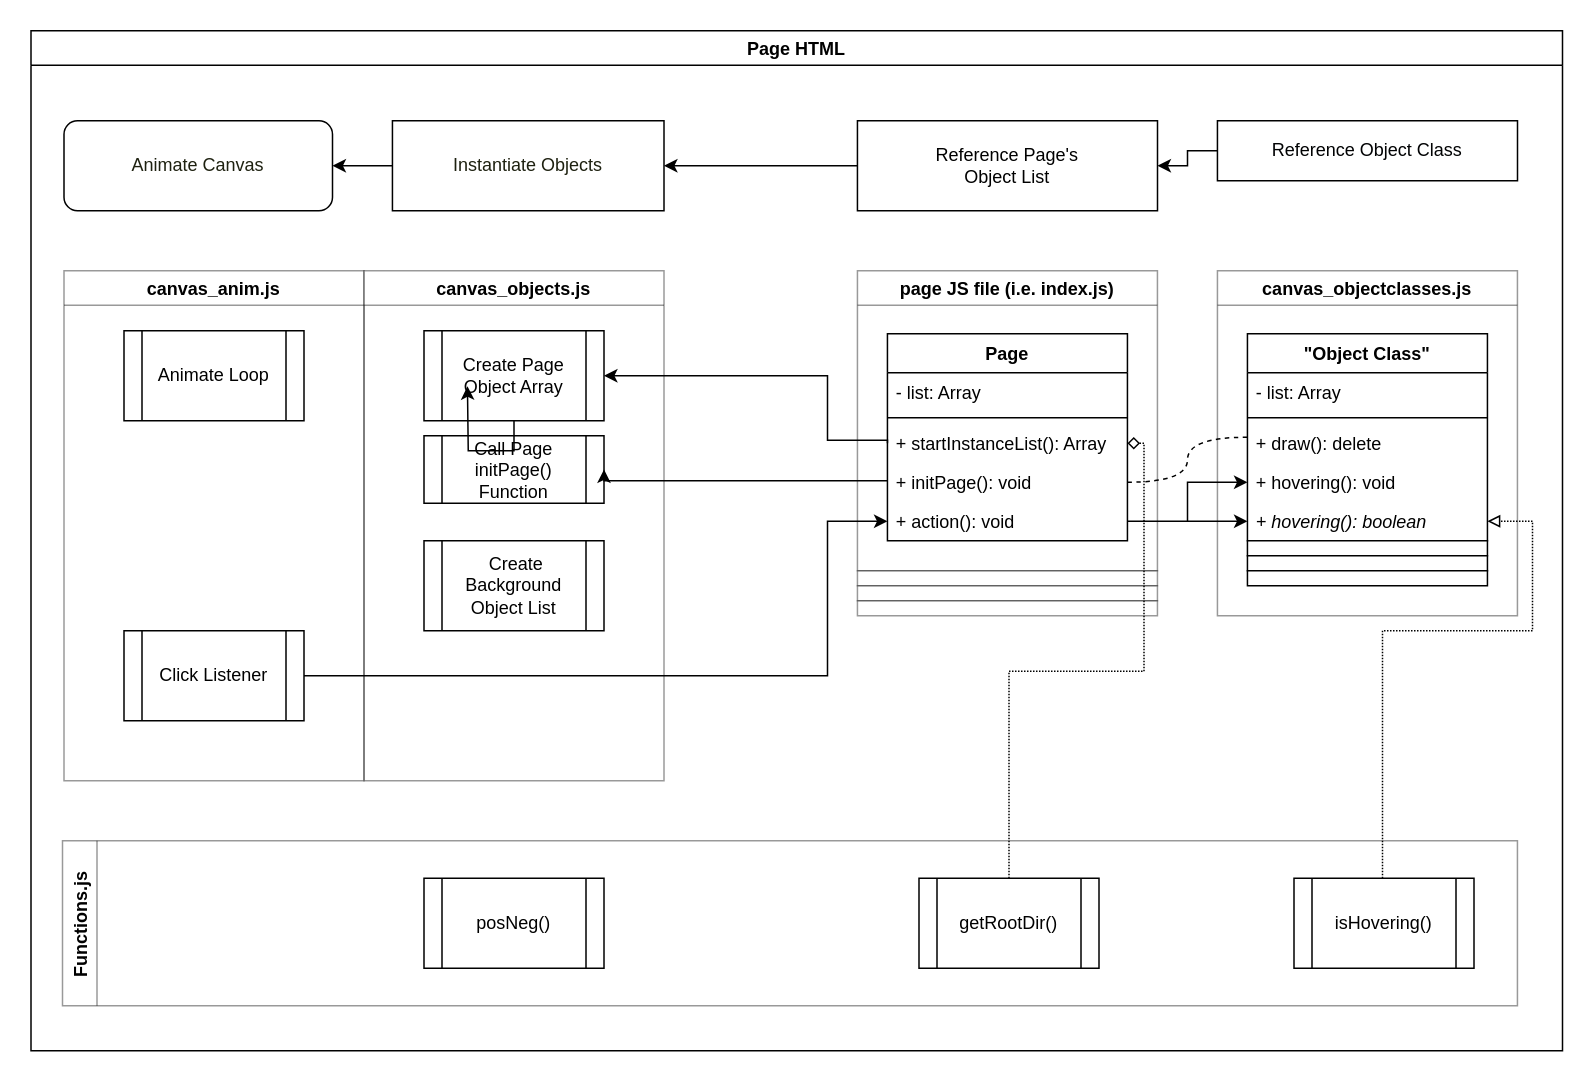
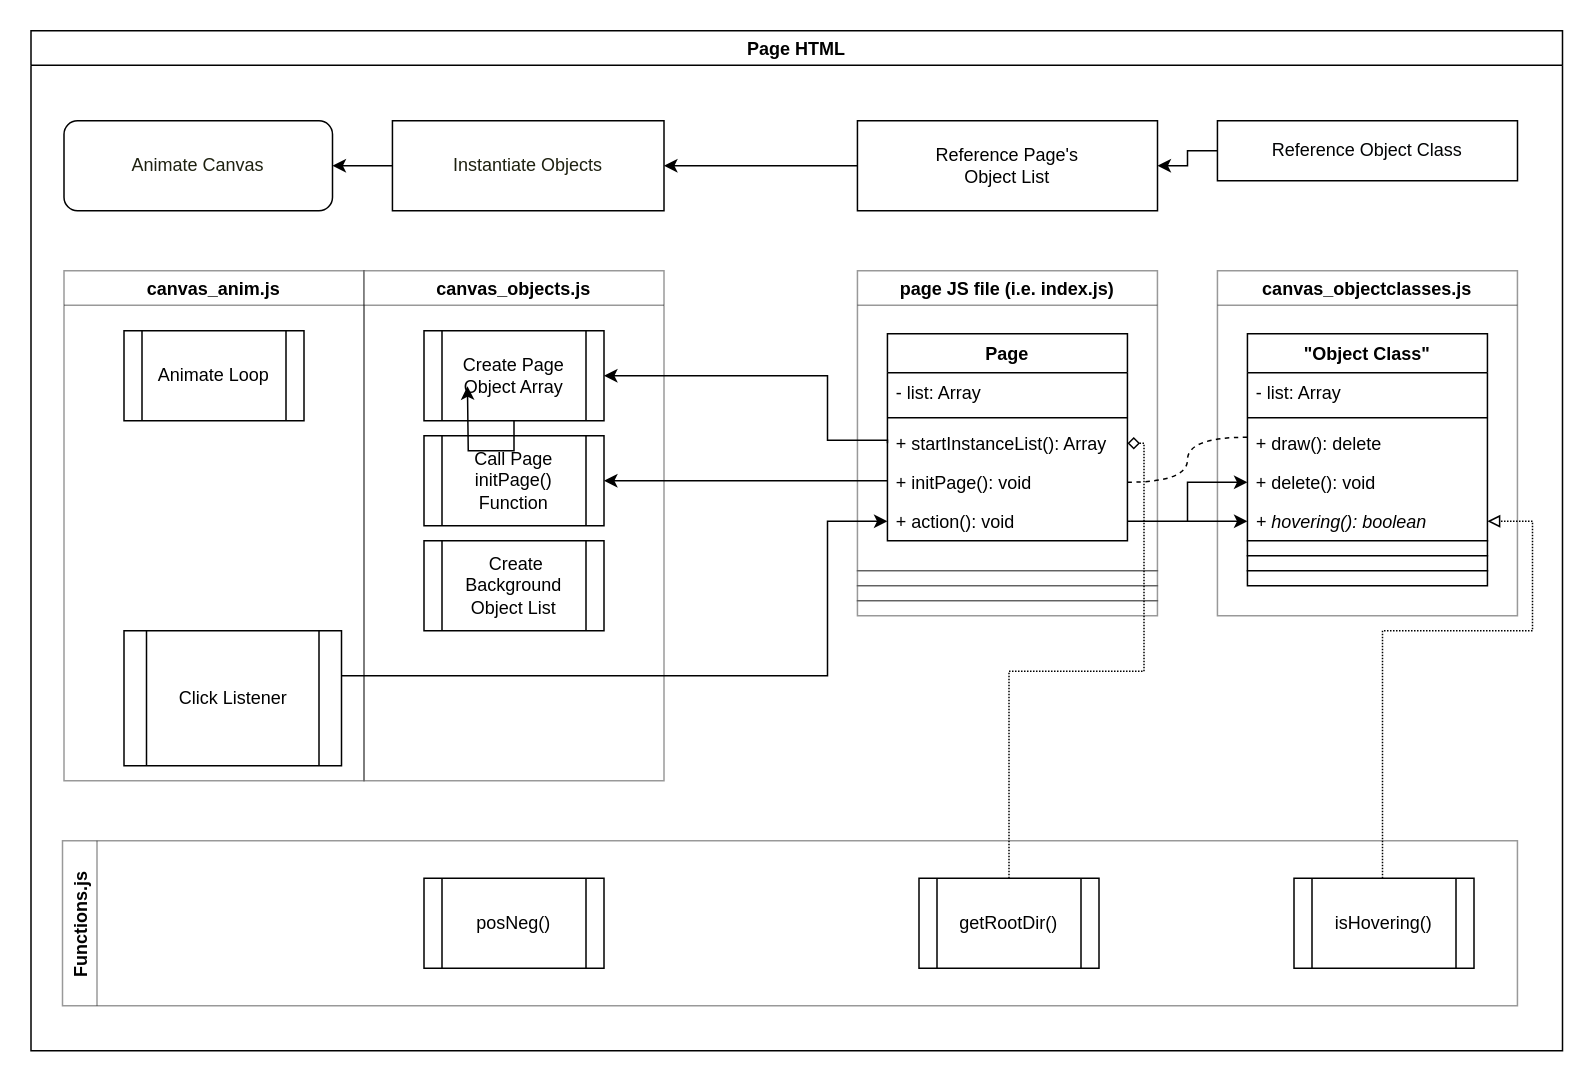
(514, 470) -> (514, 481)
(1334, 483) -> (1324, 483)
(214, 676) -> (233, 698)
